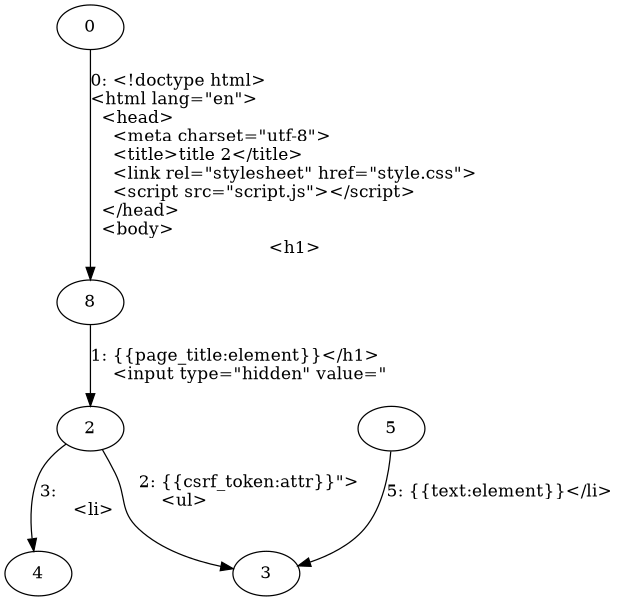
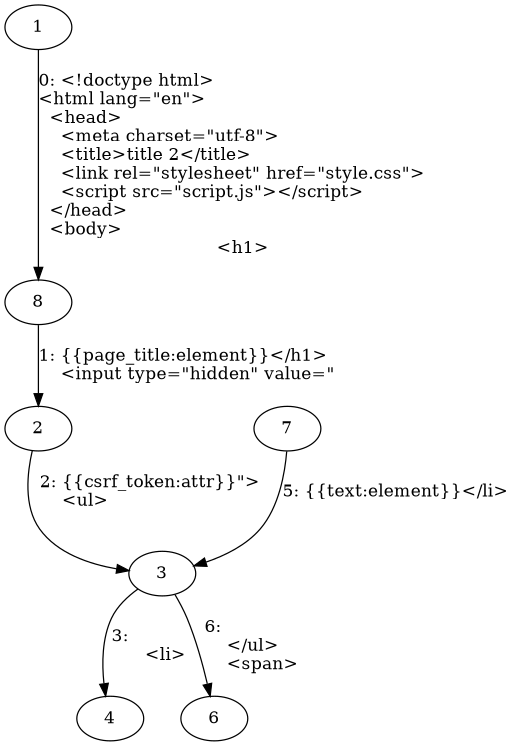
(90, 27) -> (38, 27)
(391, 429) -> (287, 429)
(35, 486) -> (107, 631)
none -> (214, 719)
